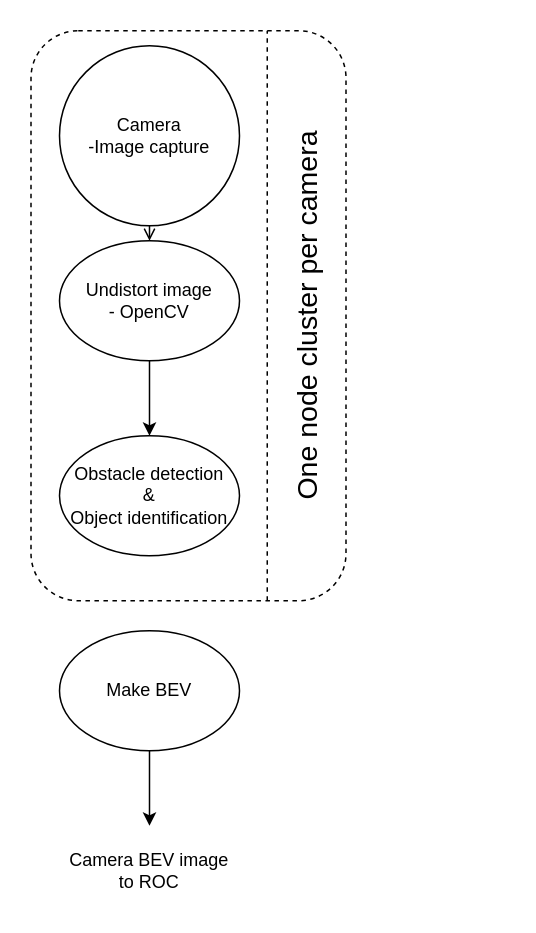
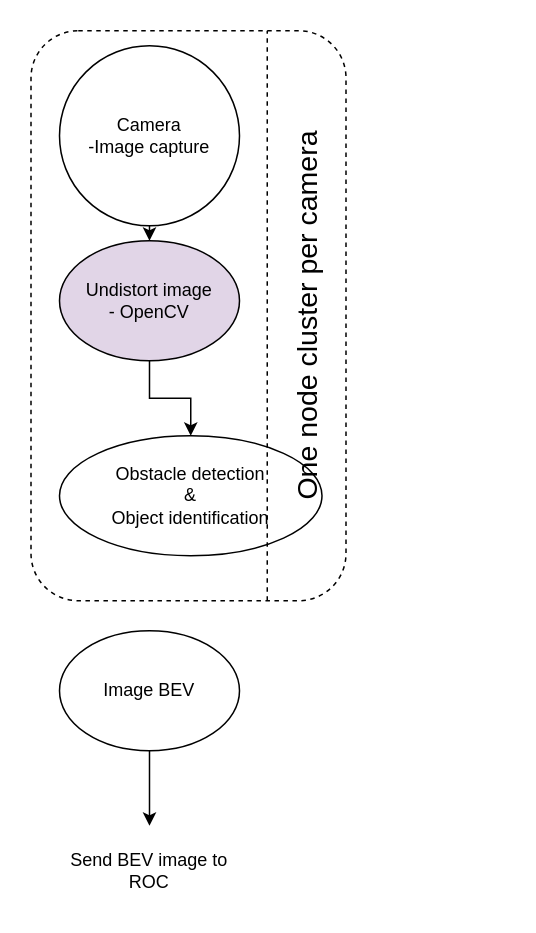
(149, 231) -> (149, 229)
(149, 301) -> (149, 301)
(149, 496) -> (191, 496)
(149, 691) -> (149, 691)
(149, 871) -> (149, 871)
